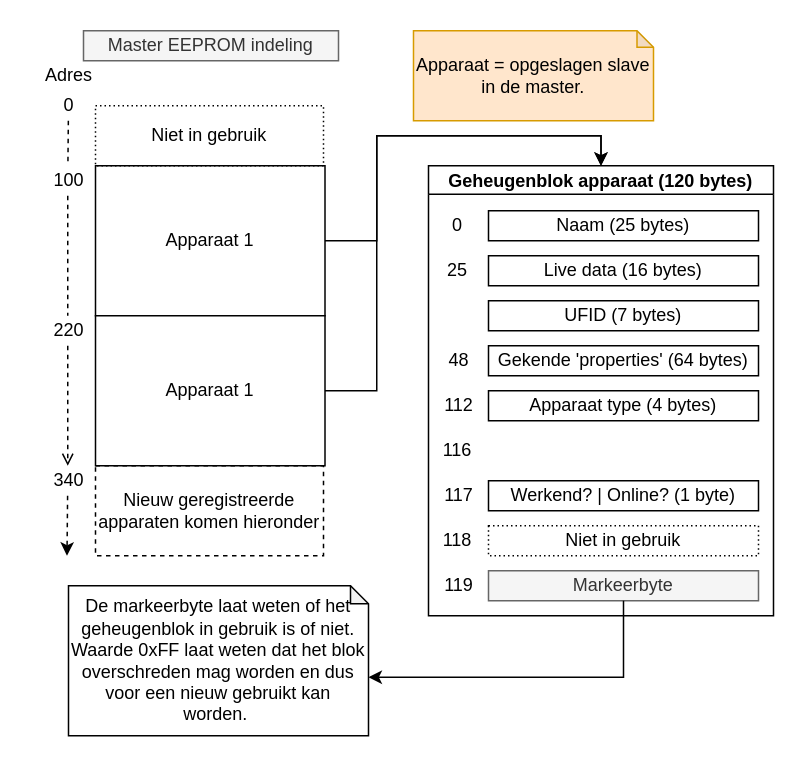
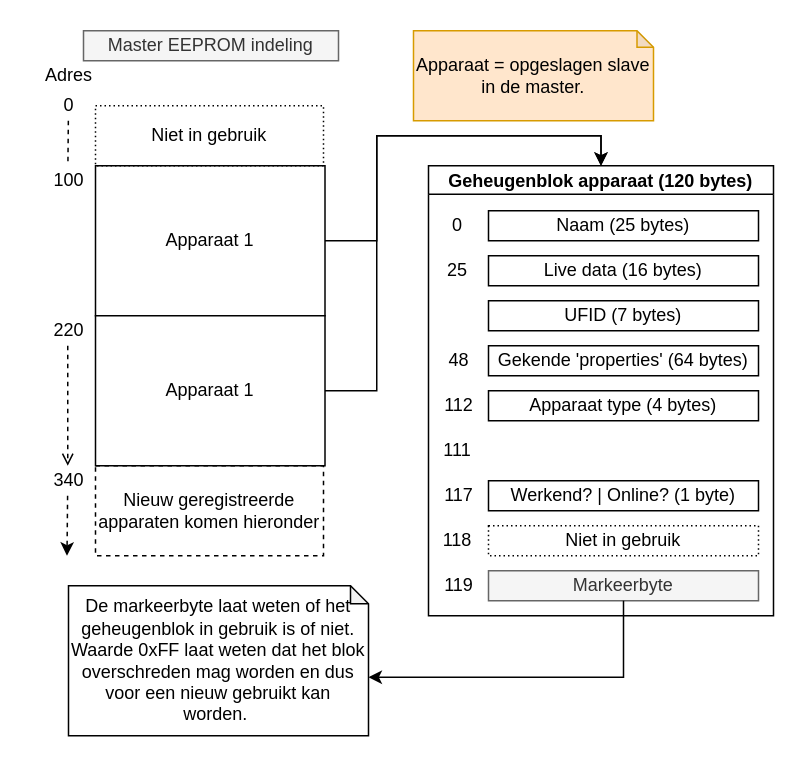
(68, 255) -> none
(458, 451) -> (458, 451)
